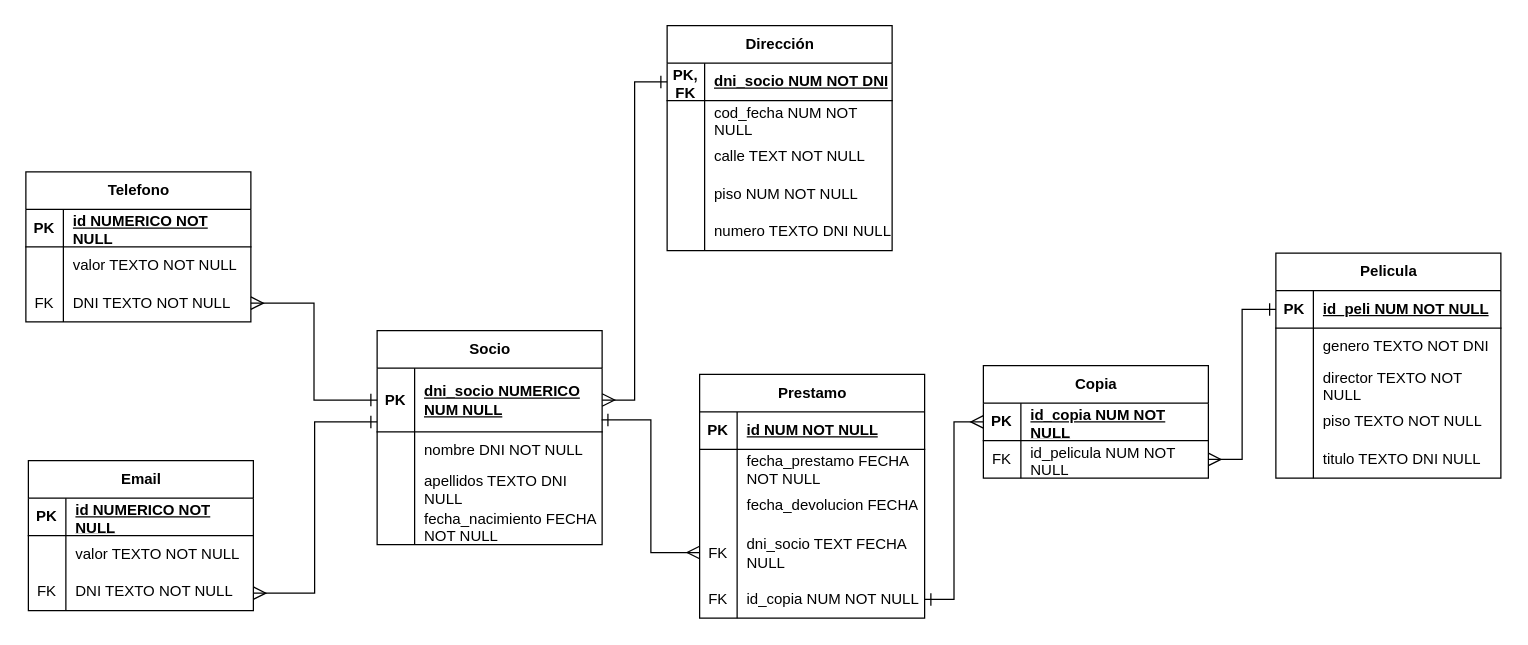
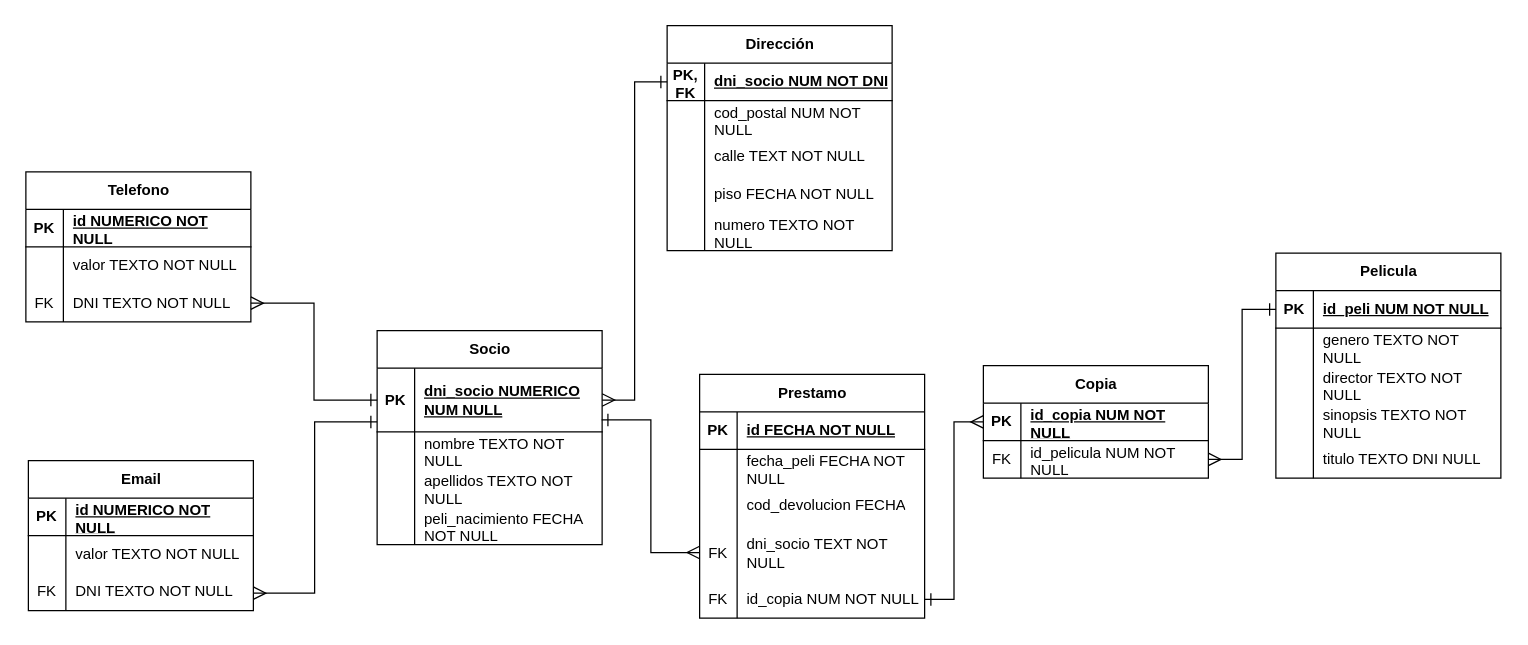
(801, 119) -> (803, 119)
(778, 194) -> (786, 194)
(797, 232) -> (797, 232)
(1401, 347) -> (1405, 347)
(1395, 422) -> (1410, 422)
(802, 431) -> (810, 431)
(498, 451) -> (507, 451)
(836, 468) -> (836, 468)
(513, 488) -> (513, 488)
(833, 506) -> (825, 506)
(513, 526) -> (513, 526)
(836, 553) -> (834, 553)
